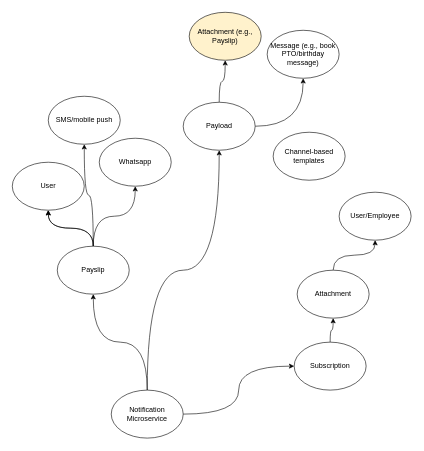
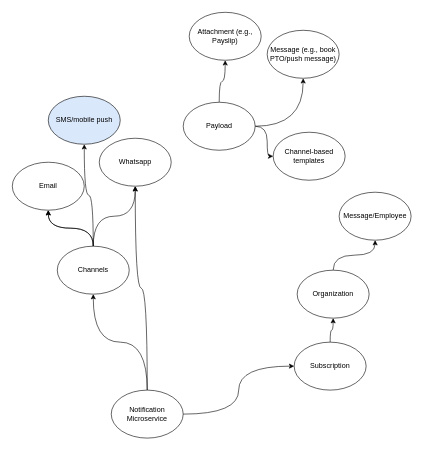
(225, 36) -> (225, 36)
(303, 54) -> (303, 54)
(84, 120) -> (84, 120)
none -> (267, 138)
(48, 186) -> (48, 186)
(375, 216) -> (375, 216)
(93, 270) -> (93, 270)
(188, 270) -> (139, 282)
(333, 294) -> (333, 294)
